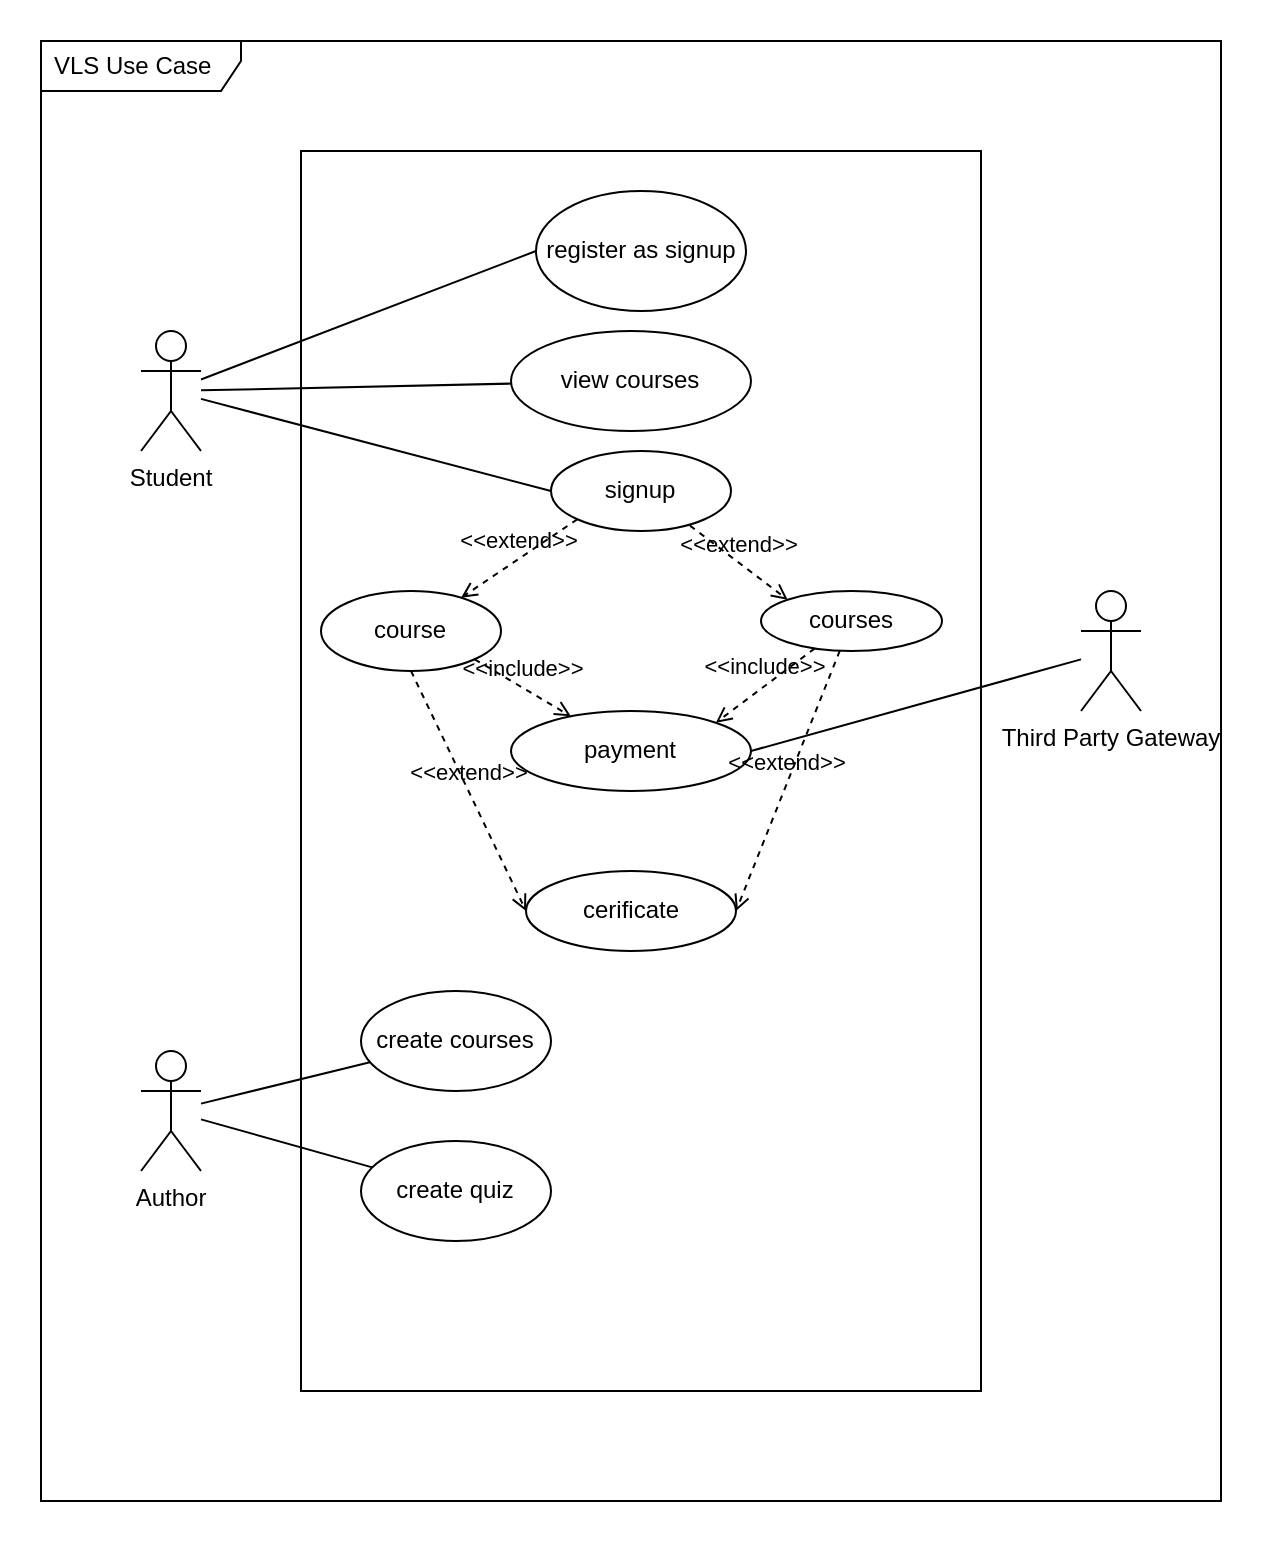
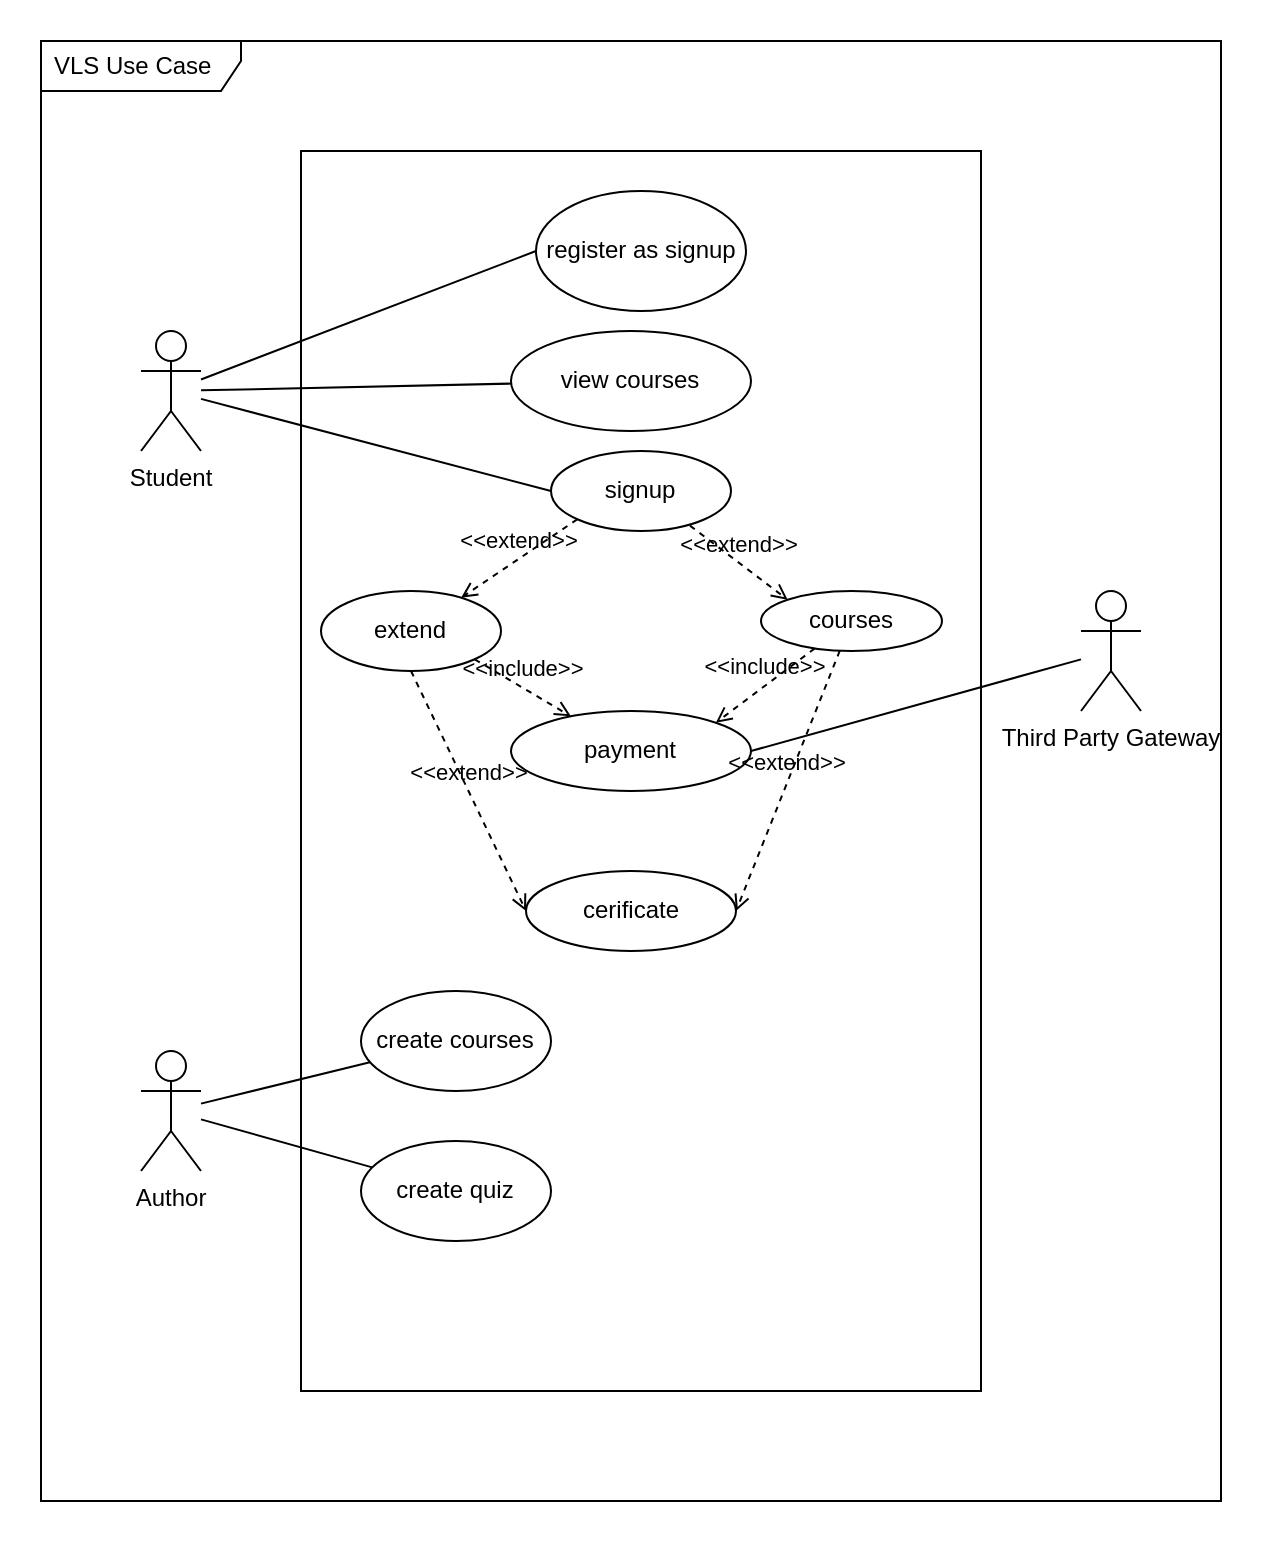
(411, 631) -> (411, 631)
